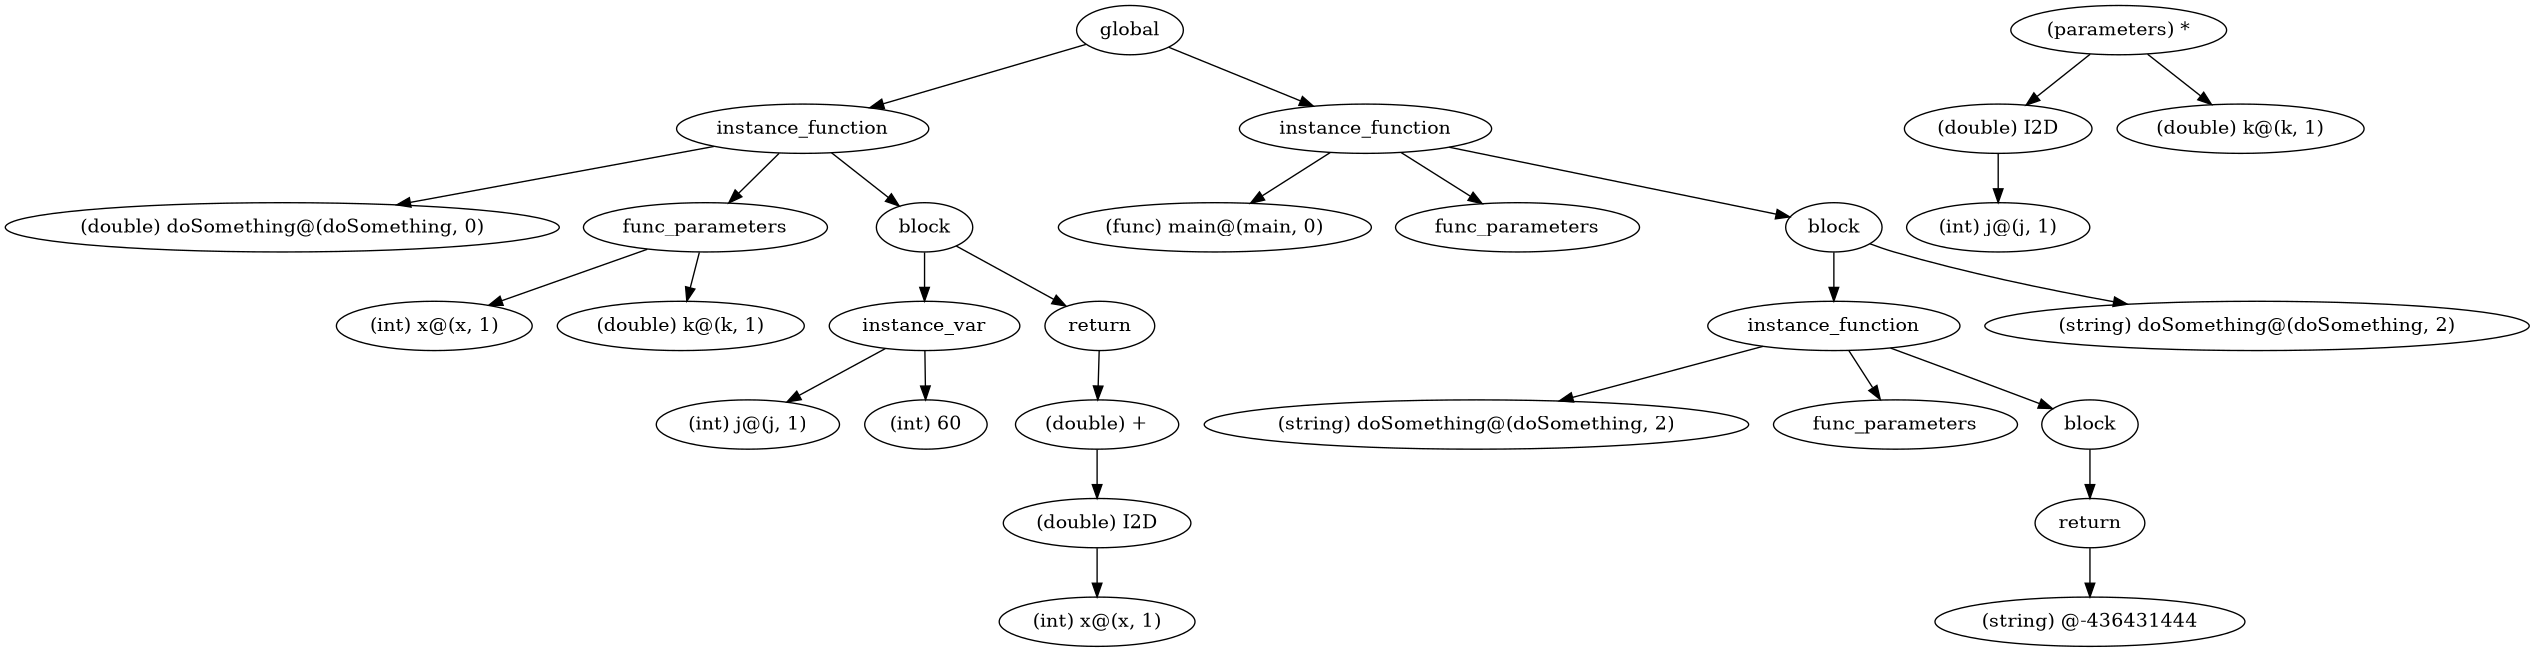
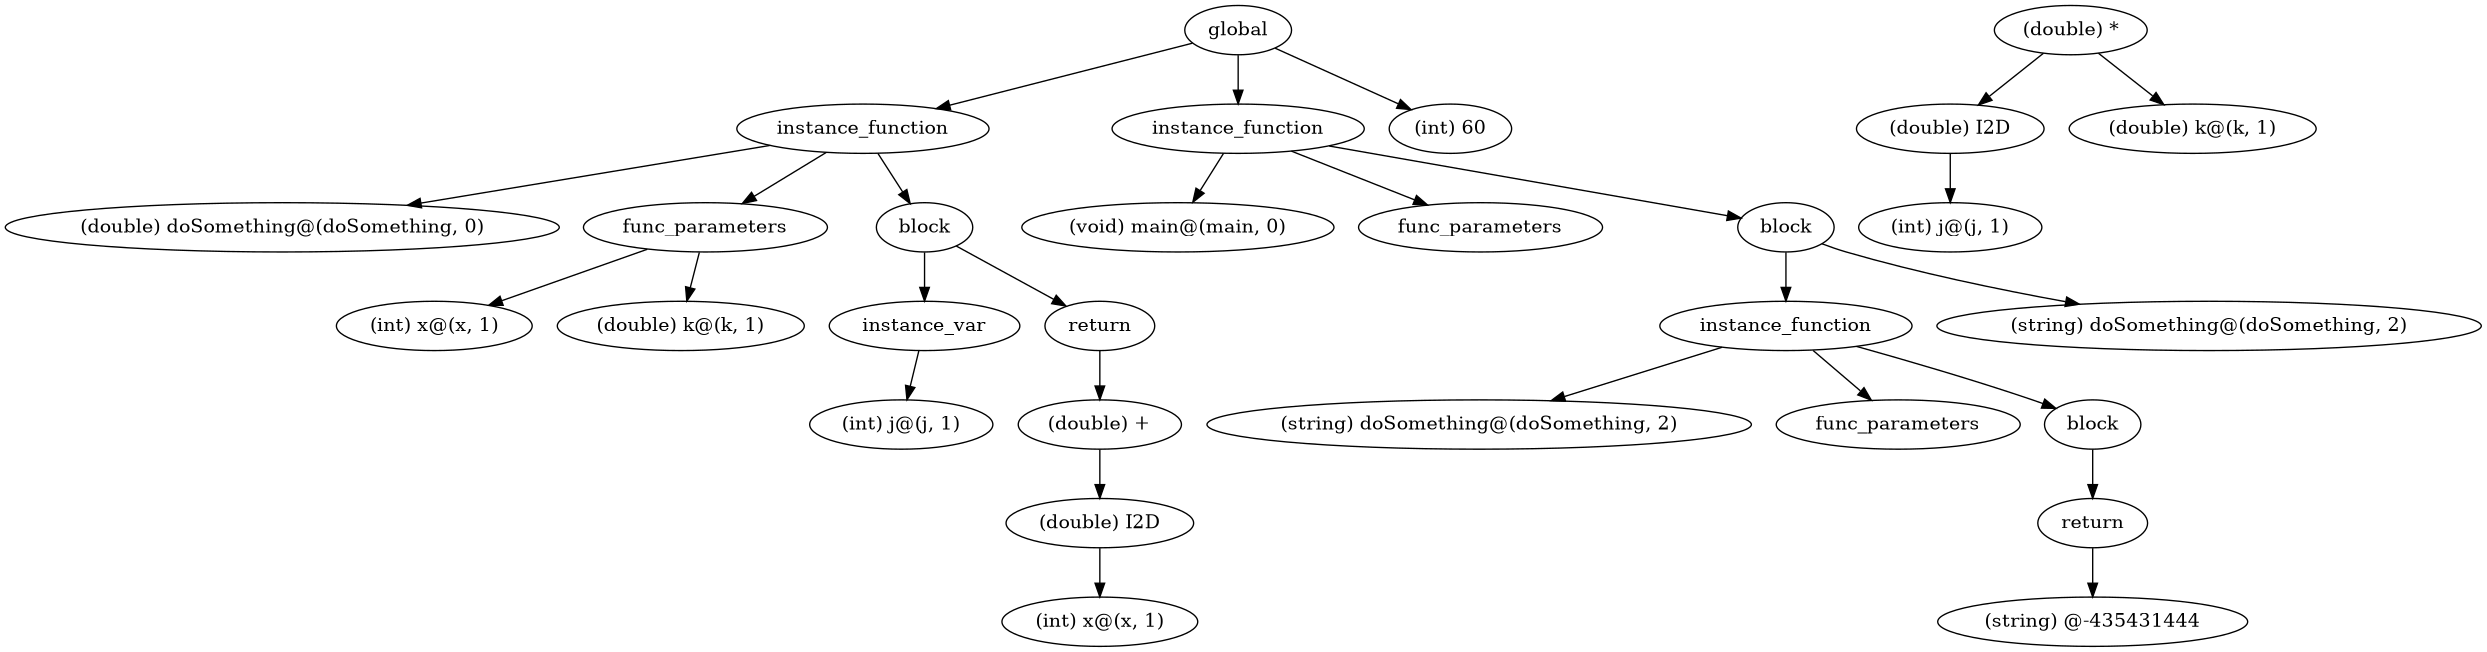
(2119, 30) -> (2071, 30)
(1215, 227) -> (1178, 227)
(925, 369) -> (1337, 76)
(2090, 622) -> (2093, 622)
